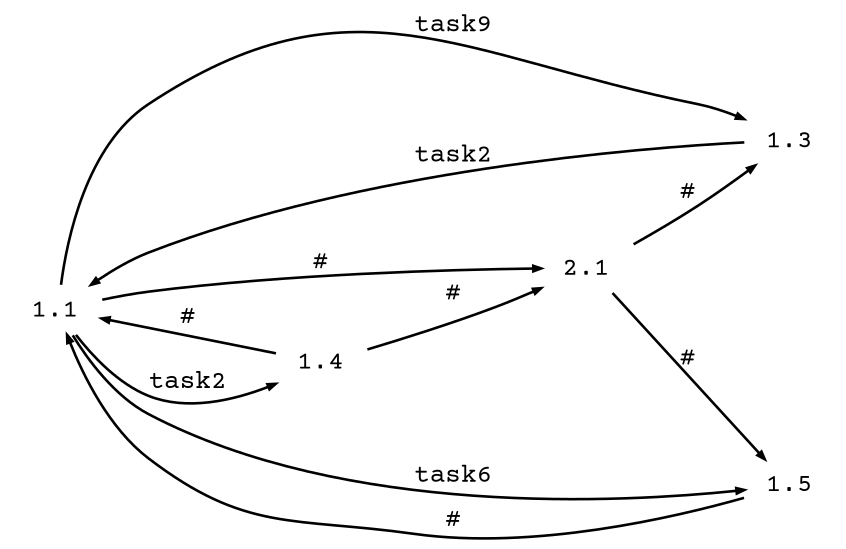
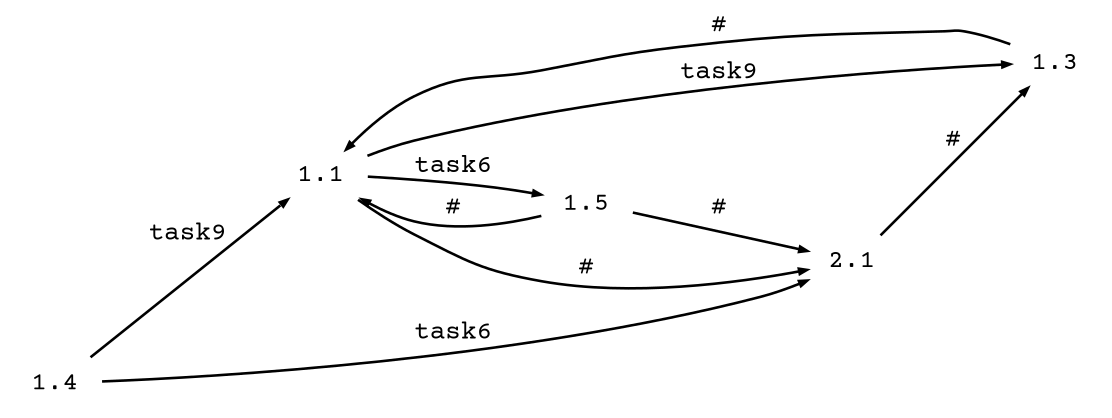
(454, 155) -> (720, 25)
(454, 293) -> (454, 332)
(189, 316) -> (189, 233)
(686, 373) -> (716, 231)
(161, 400) -> none
